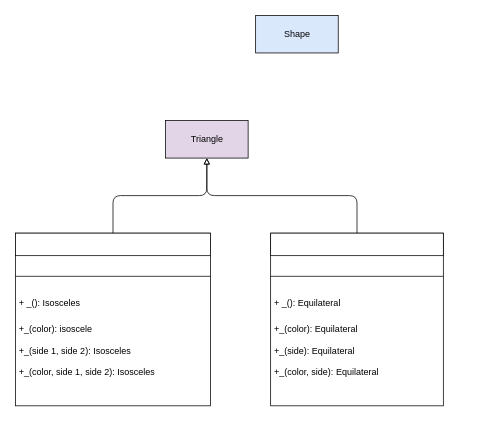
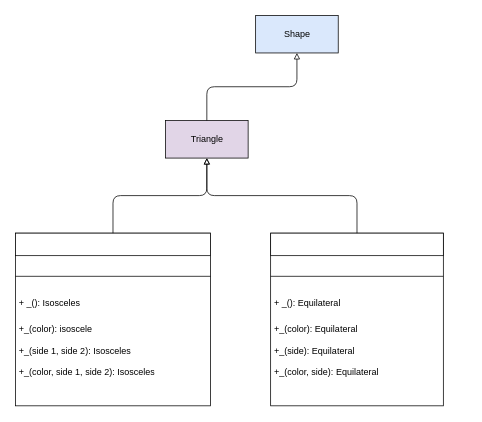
none -> (248, 87)
